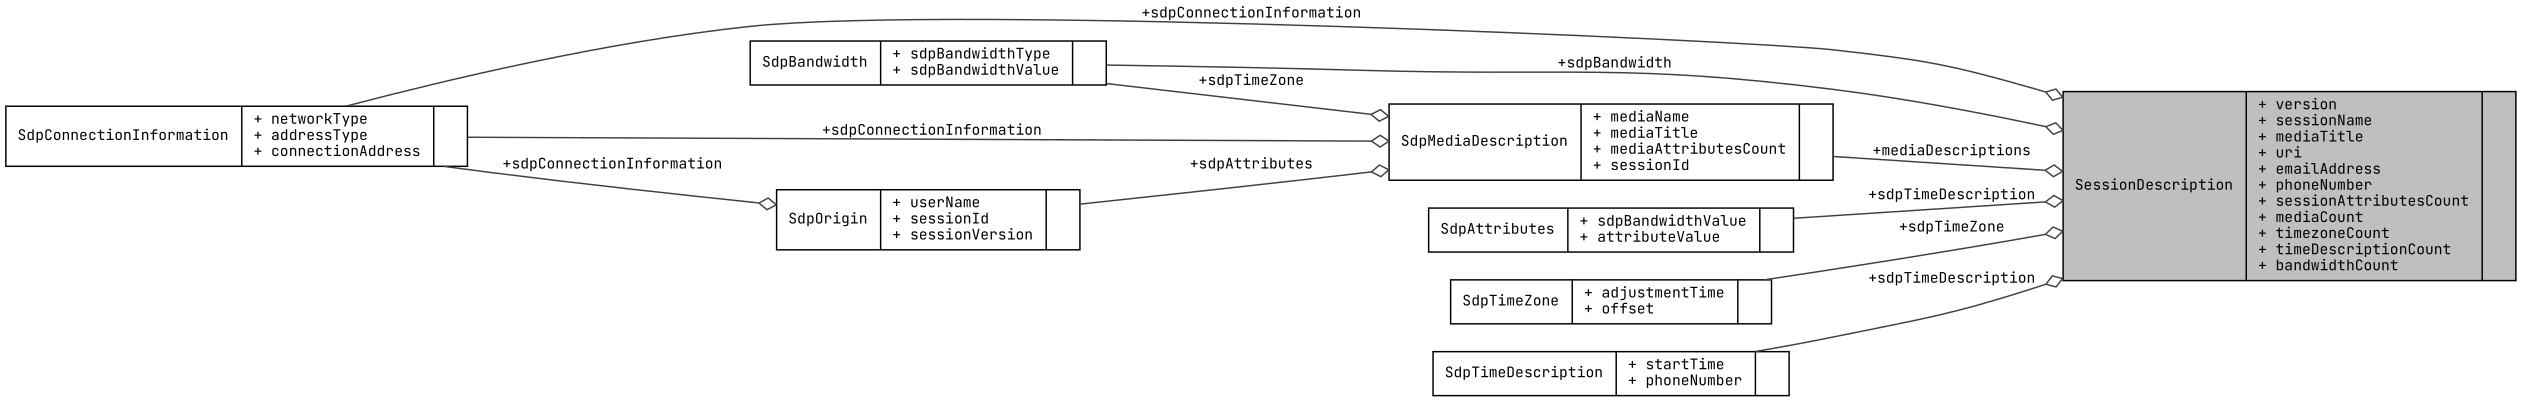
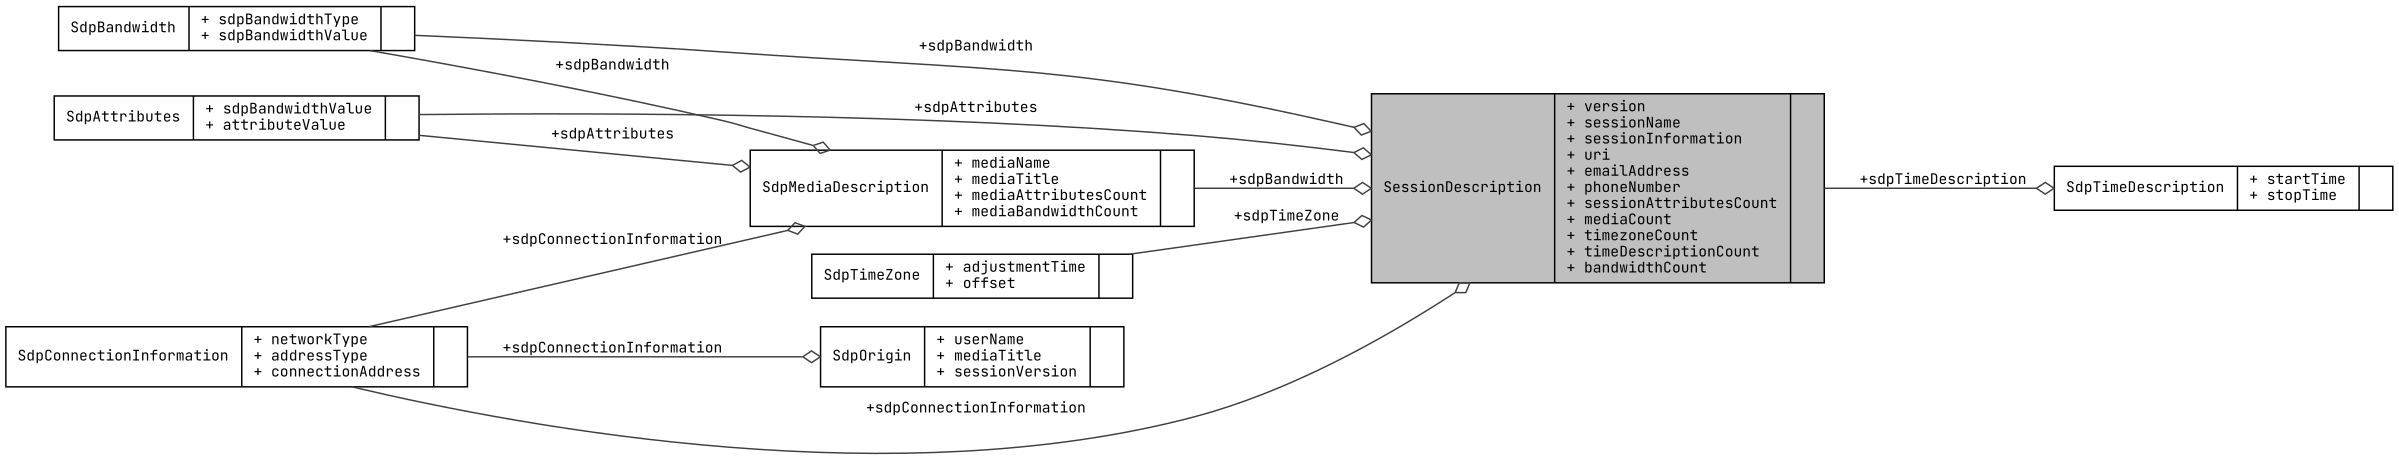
(1248, 81) -> (609, 66)
(2311, 137) -> (1655, 139)
(1948, 152) -> (1283, 180)
(1642, 166) -> (1047, 212)
(1226, 188) -> (576, 150)
(1948, 196) -> (972, 108)
(941, 219) -> (990, 356)
(1902, 323) -> (1931, 188)
(1686, 381) -> (2294, 196)
